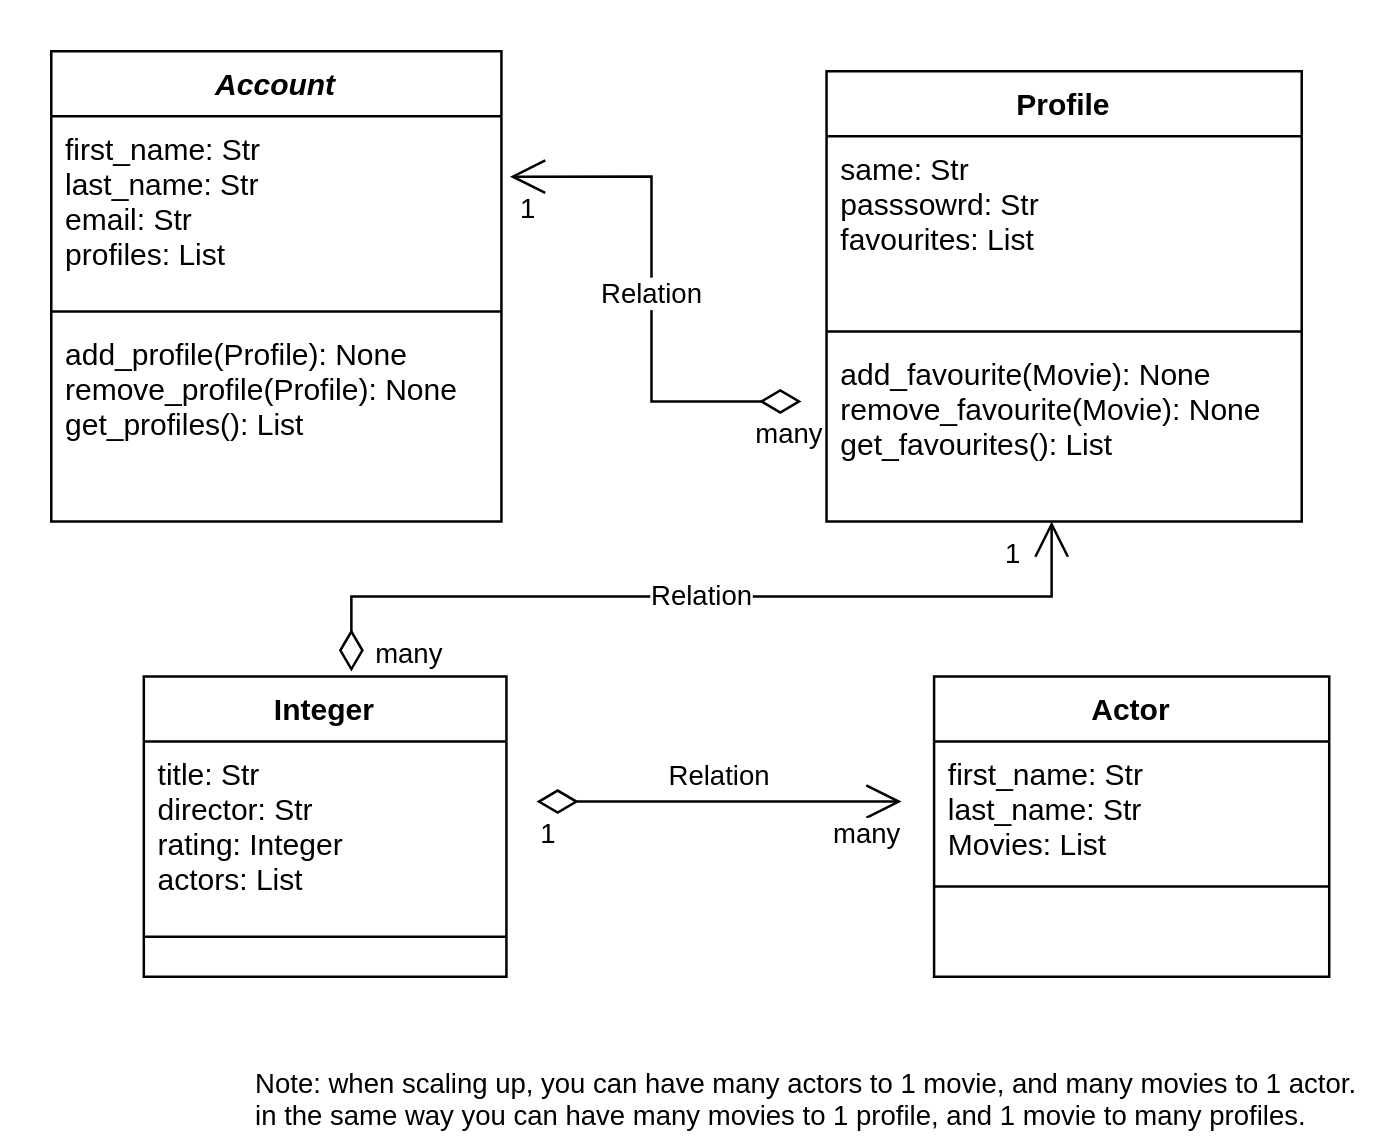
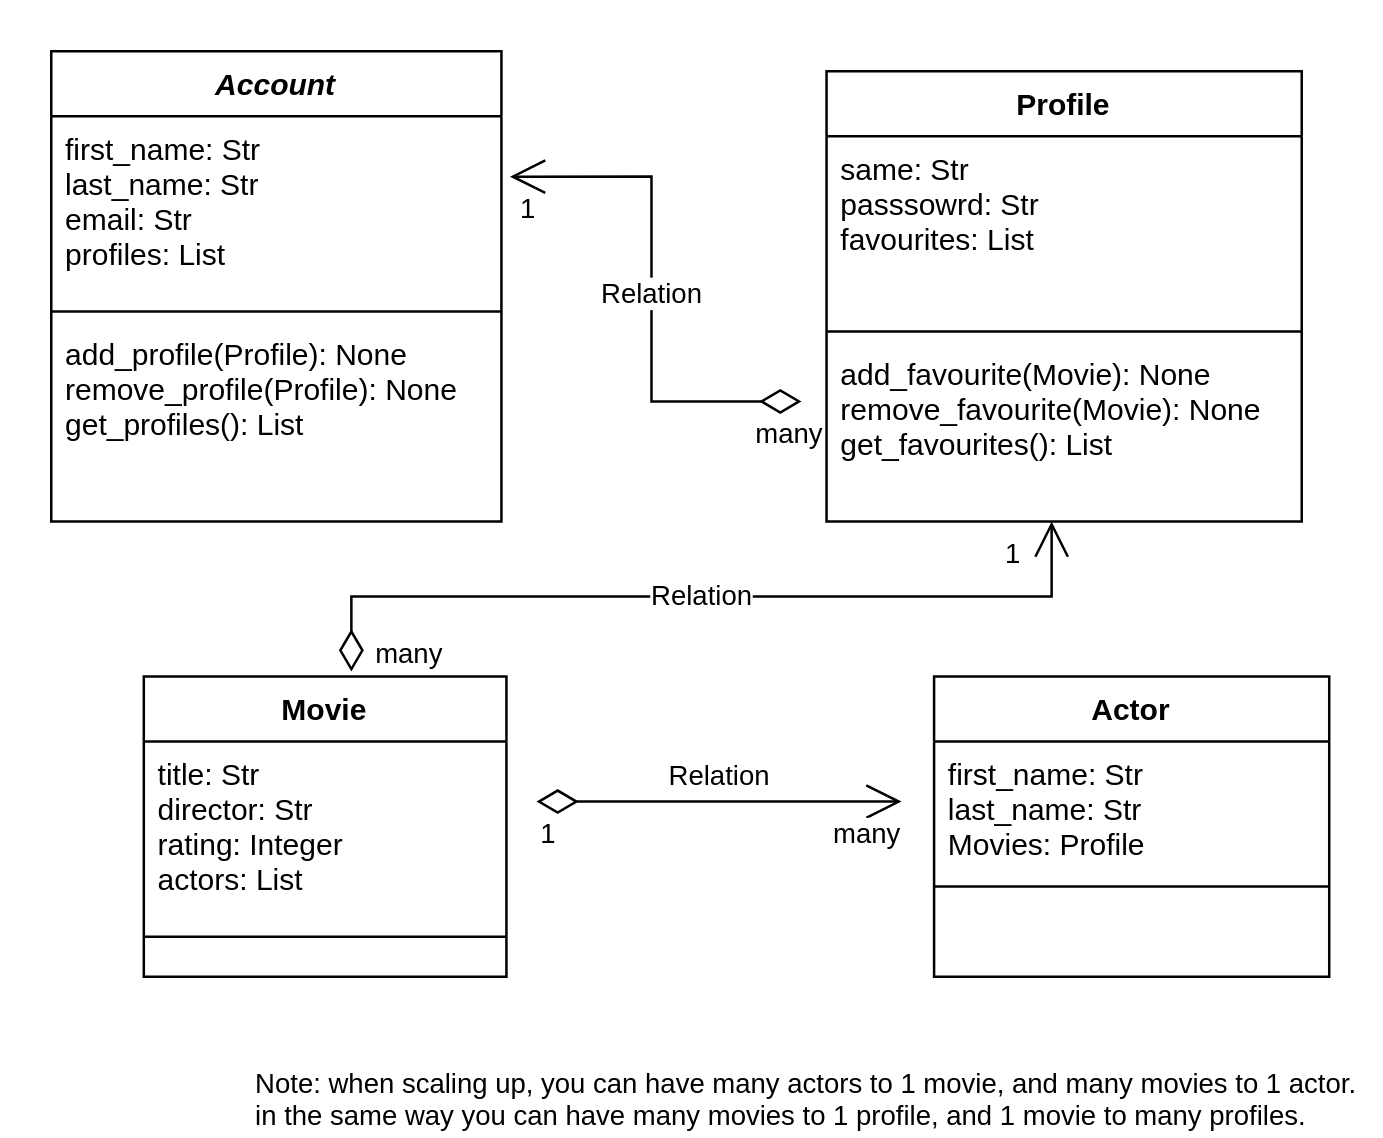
(324, 710) -> (324, 710)
(1062, 775) -> (1062, 775)
